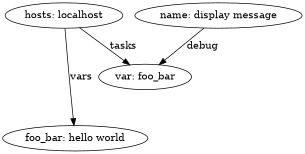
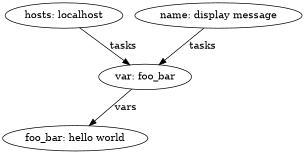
(203, 46) -> (203, 46)
(69, 73) -> (113, 105)
